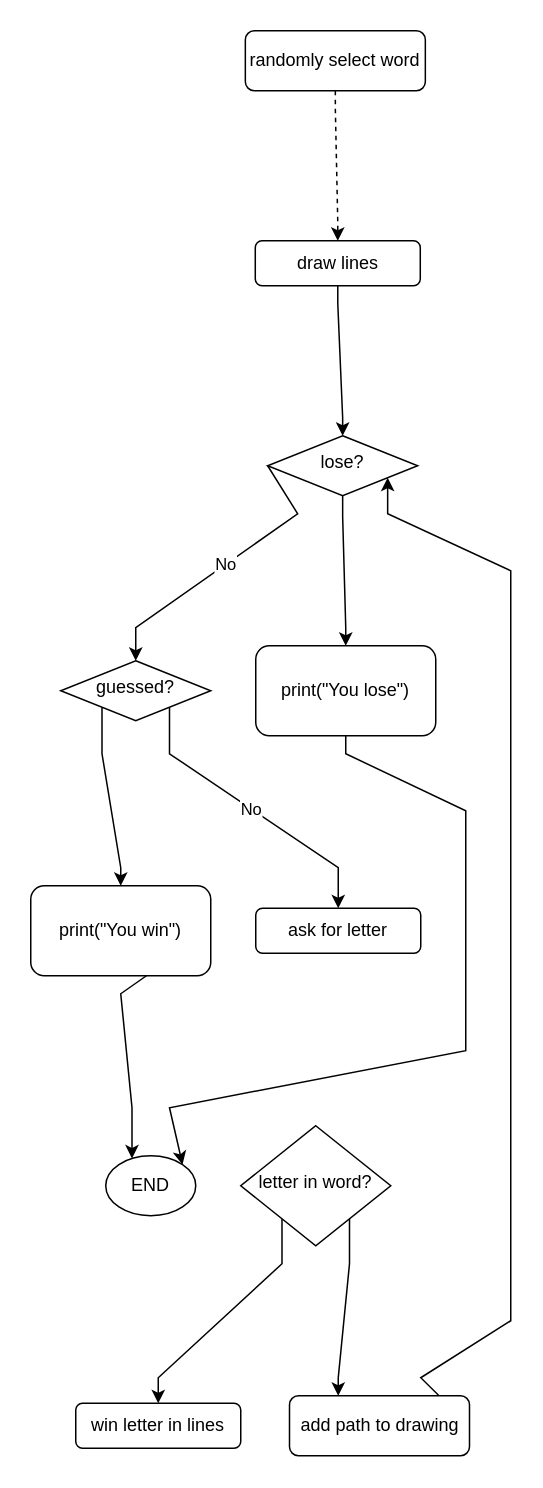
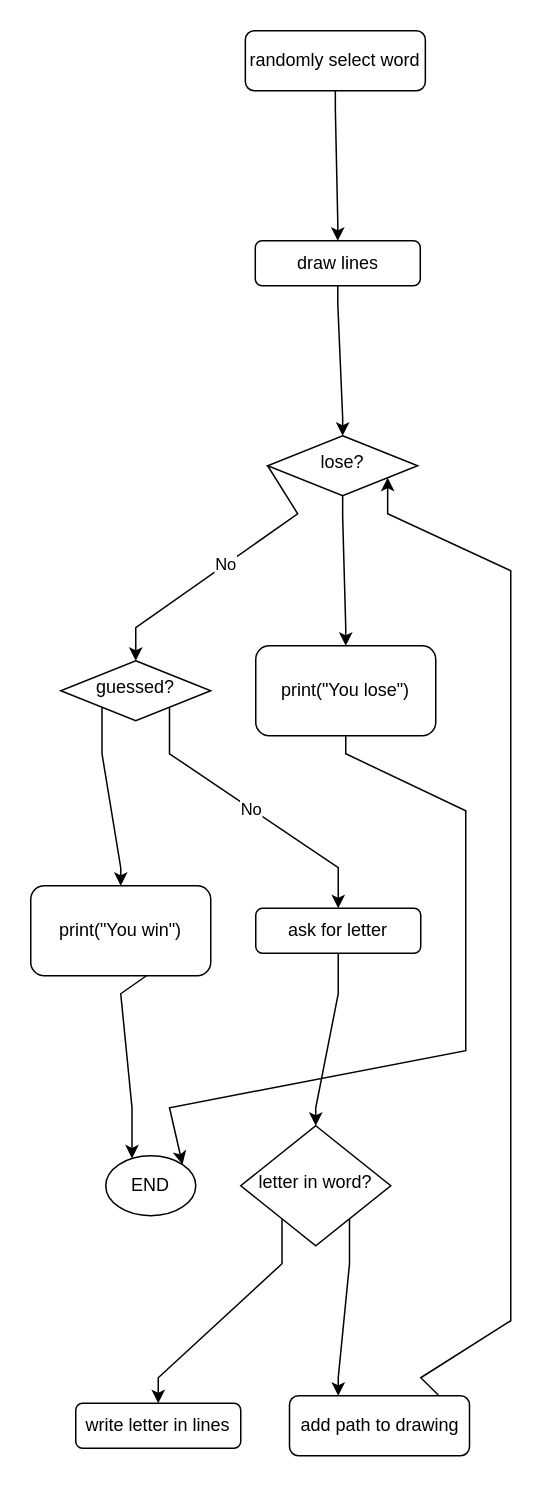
(336, 160) -> (336, 160)
none -> (330, 1035)
(158, 1426) -> (158, 1426)
